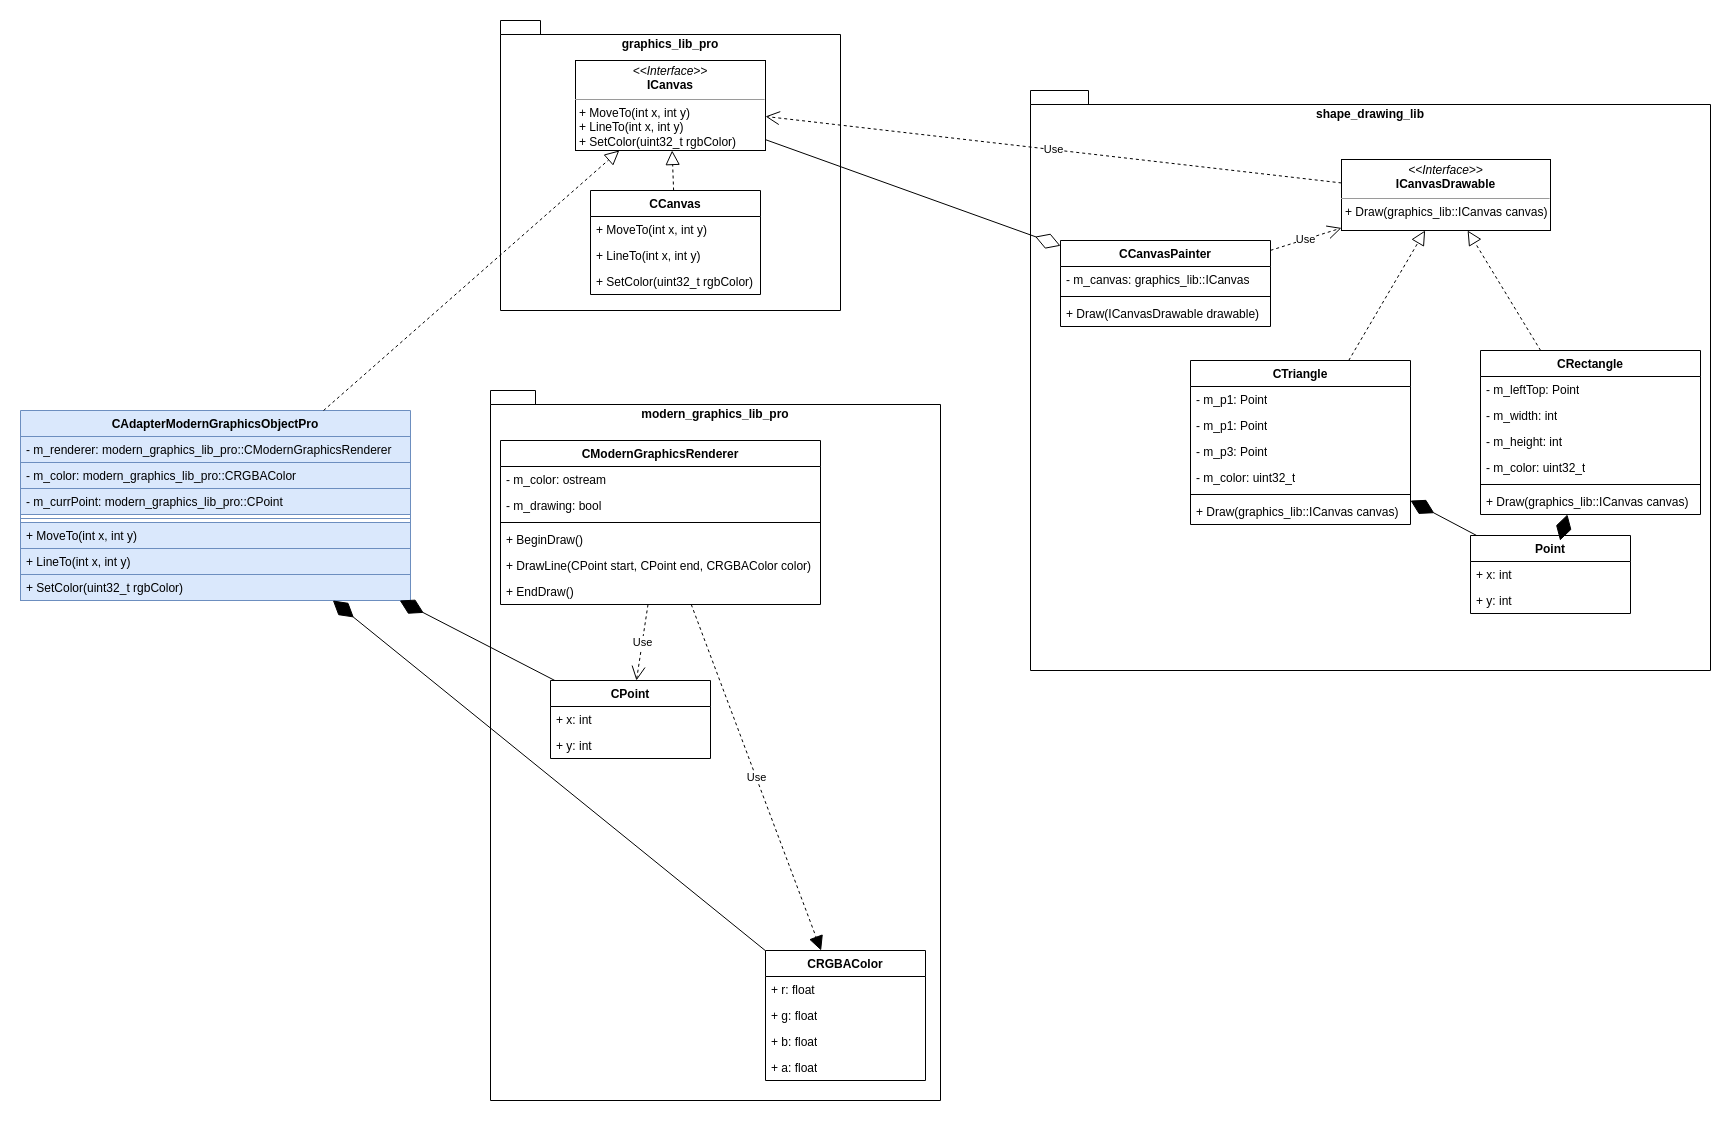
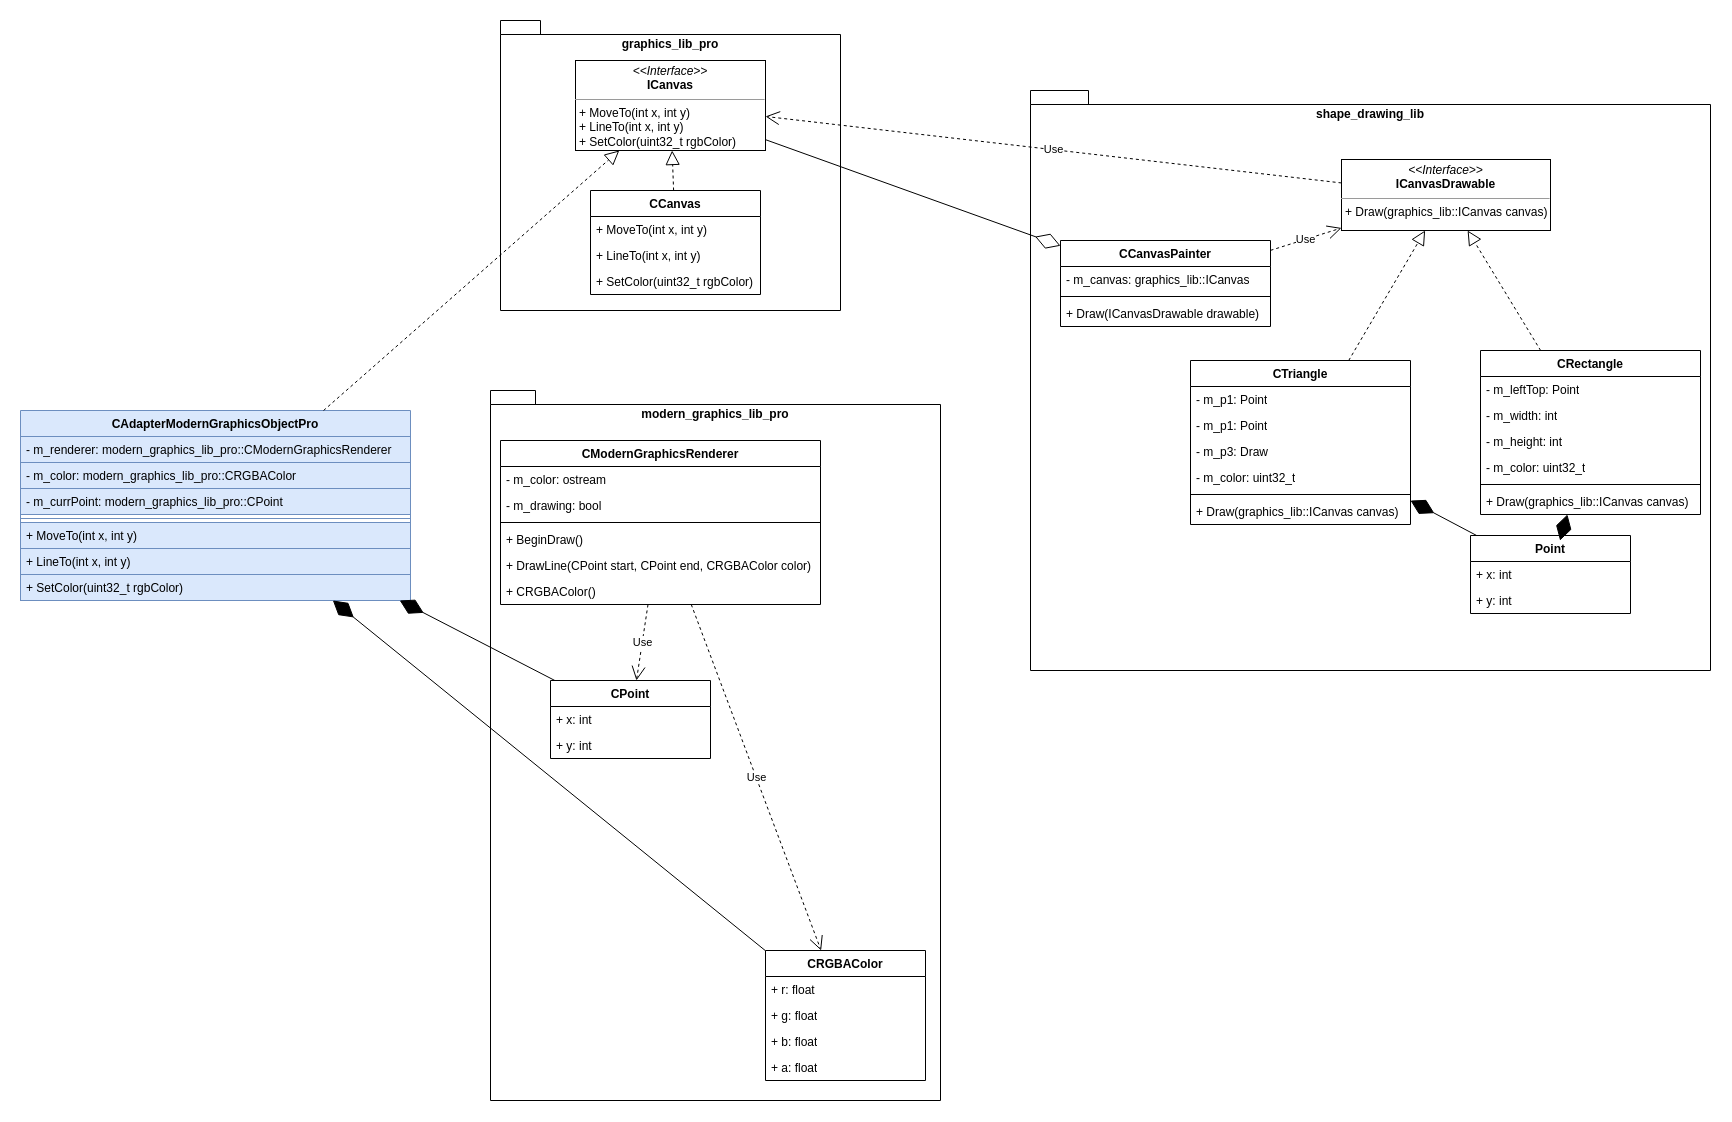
(1234, 453) -> (1232, 453)
(542, 593) -> (550, 593)
(815, 935) -> (818, 941)
